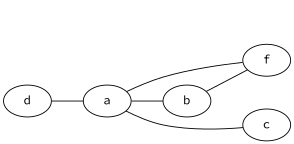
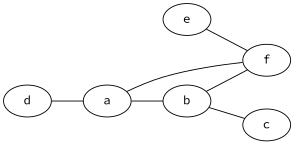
none -> (187, 19)
(183, 128) -> (227, 113)
